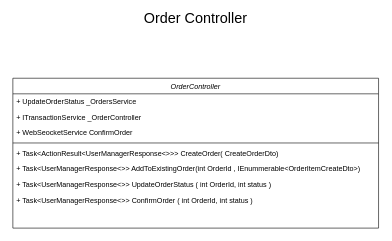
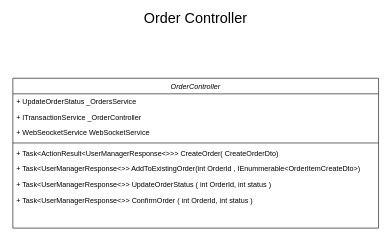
(77, 133) -> (85, 133)
